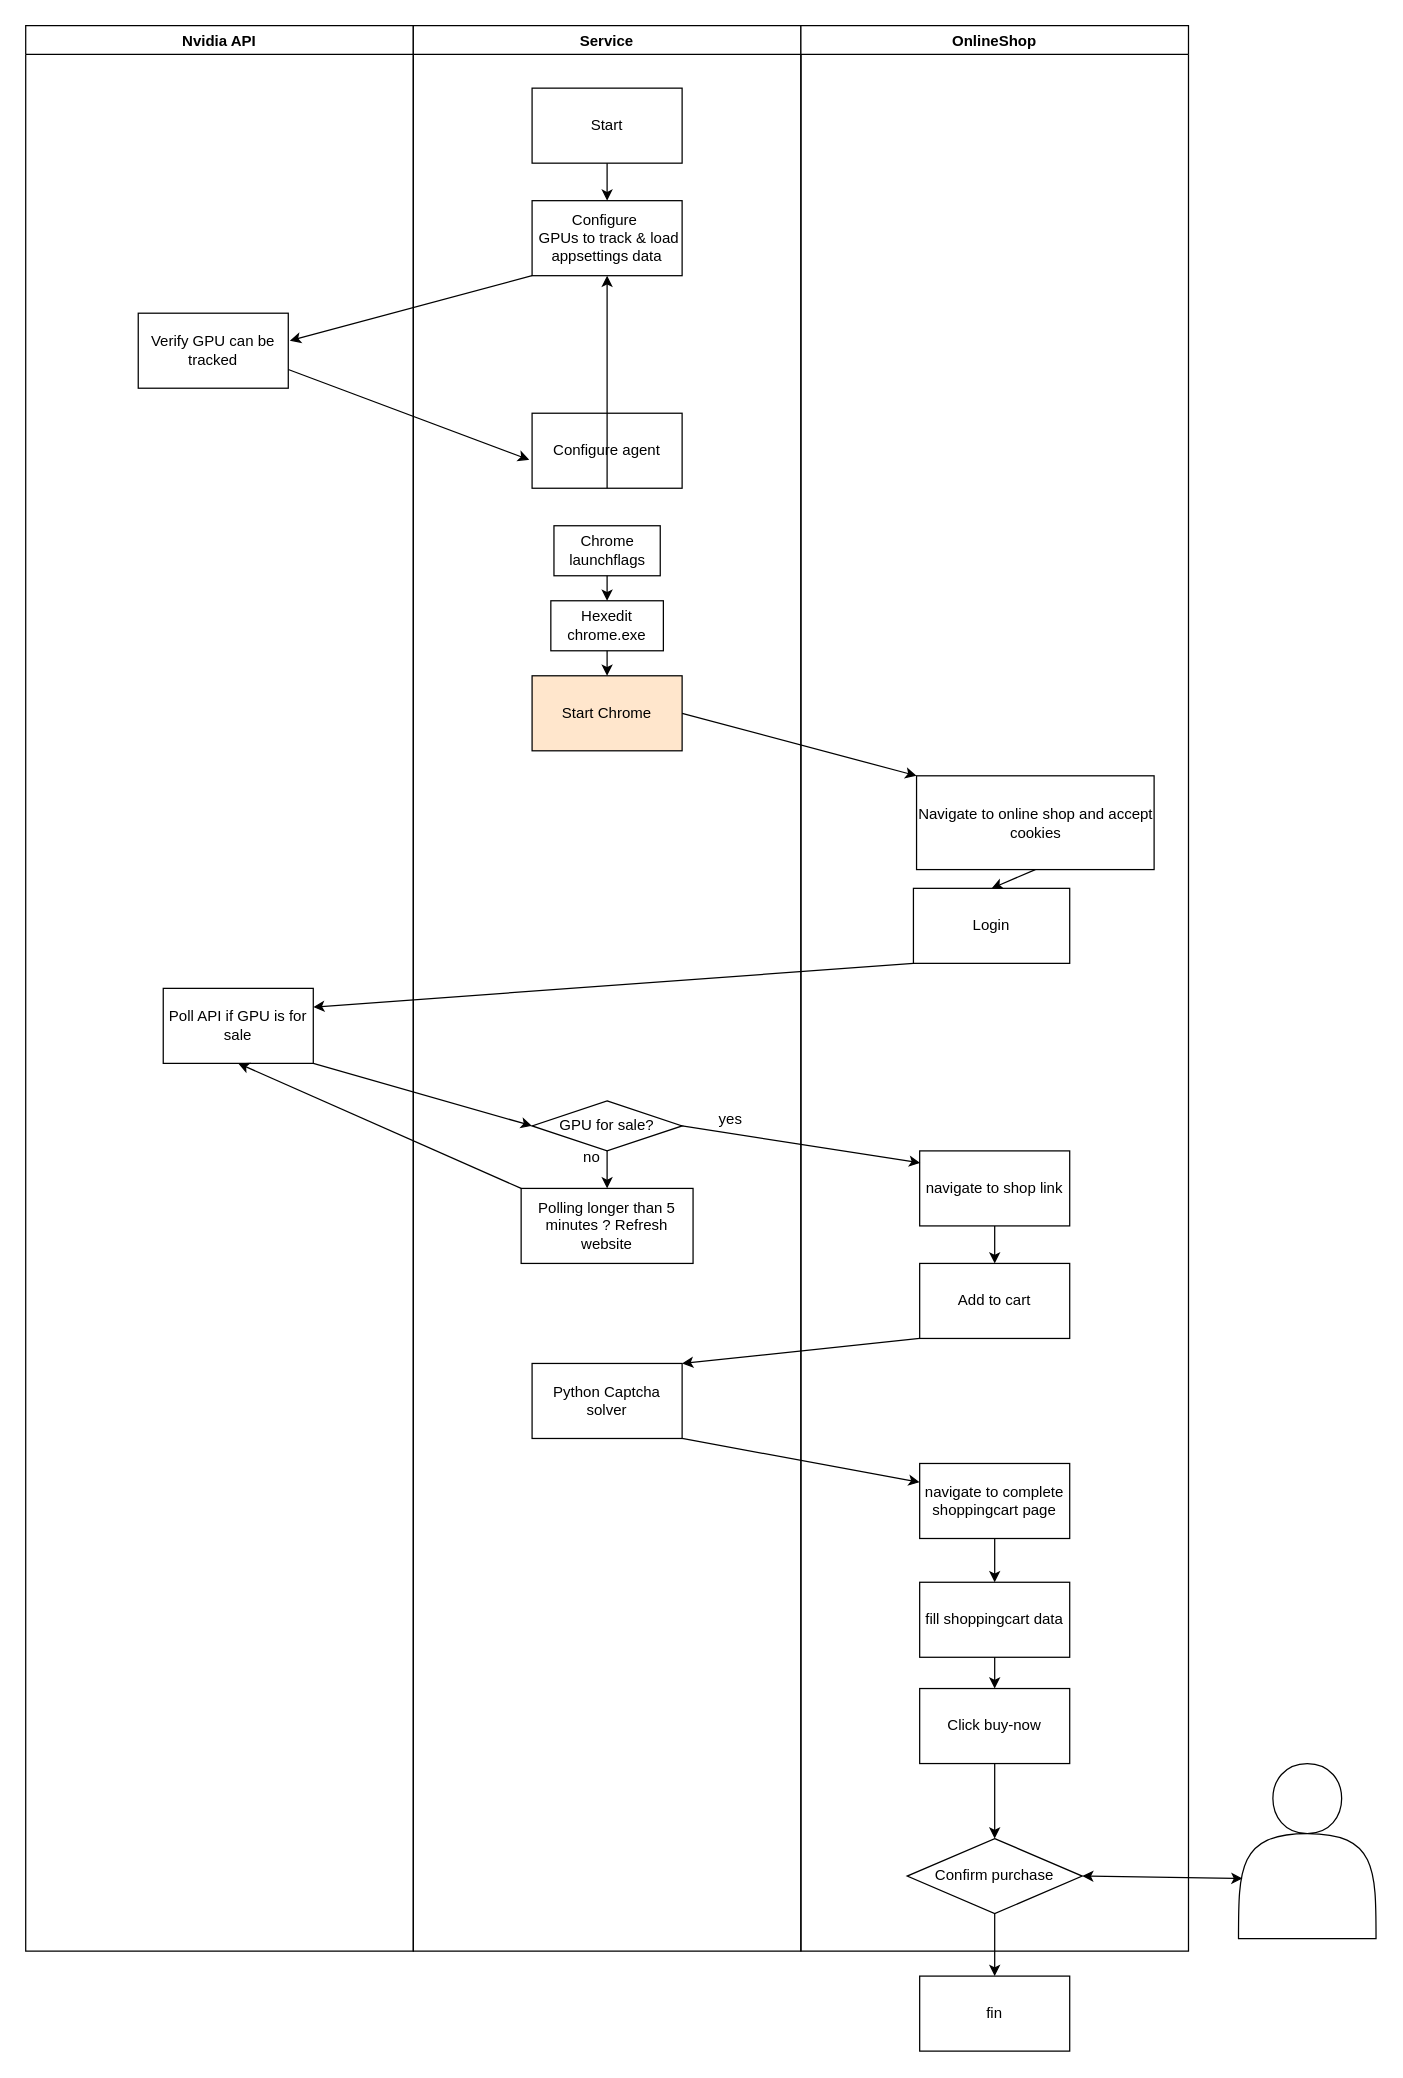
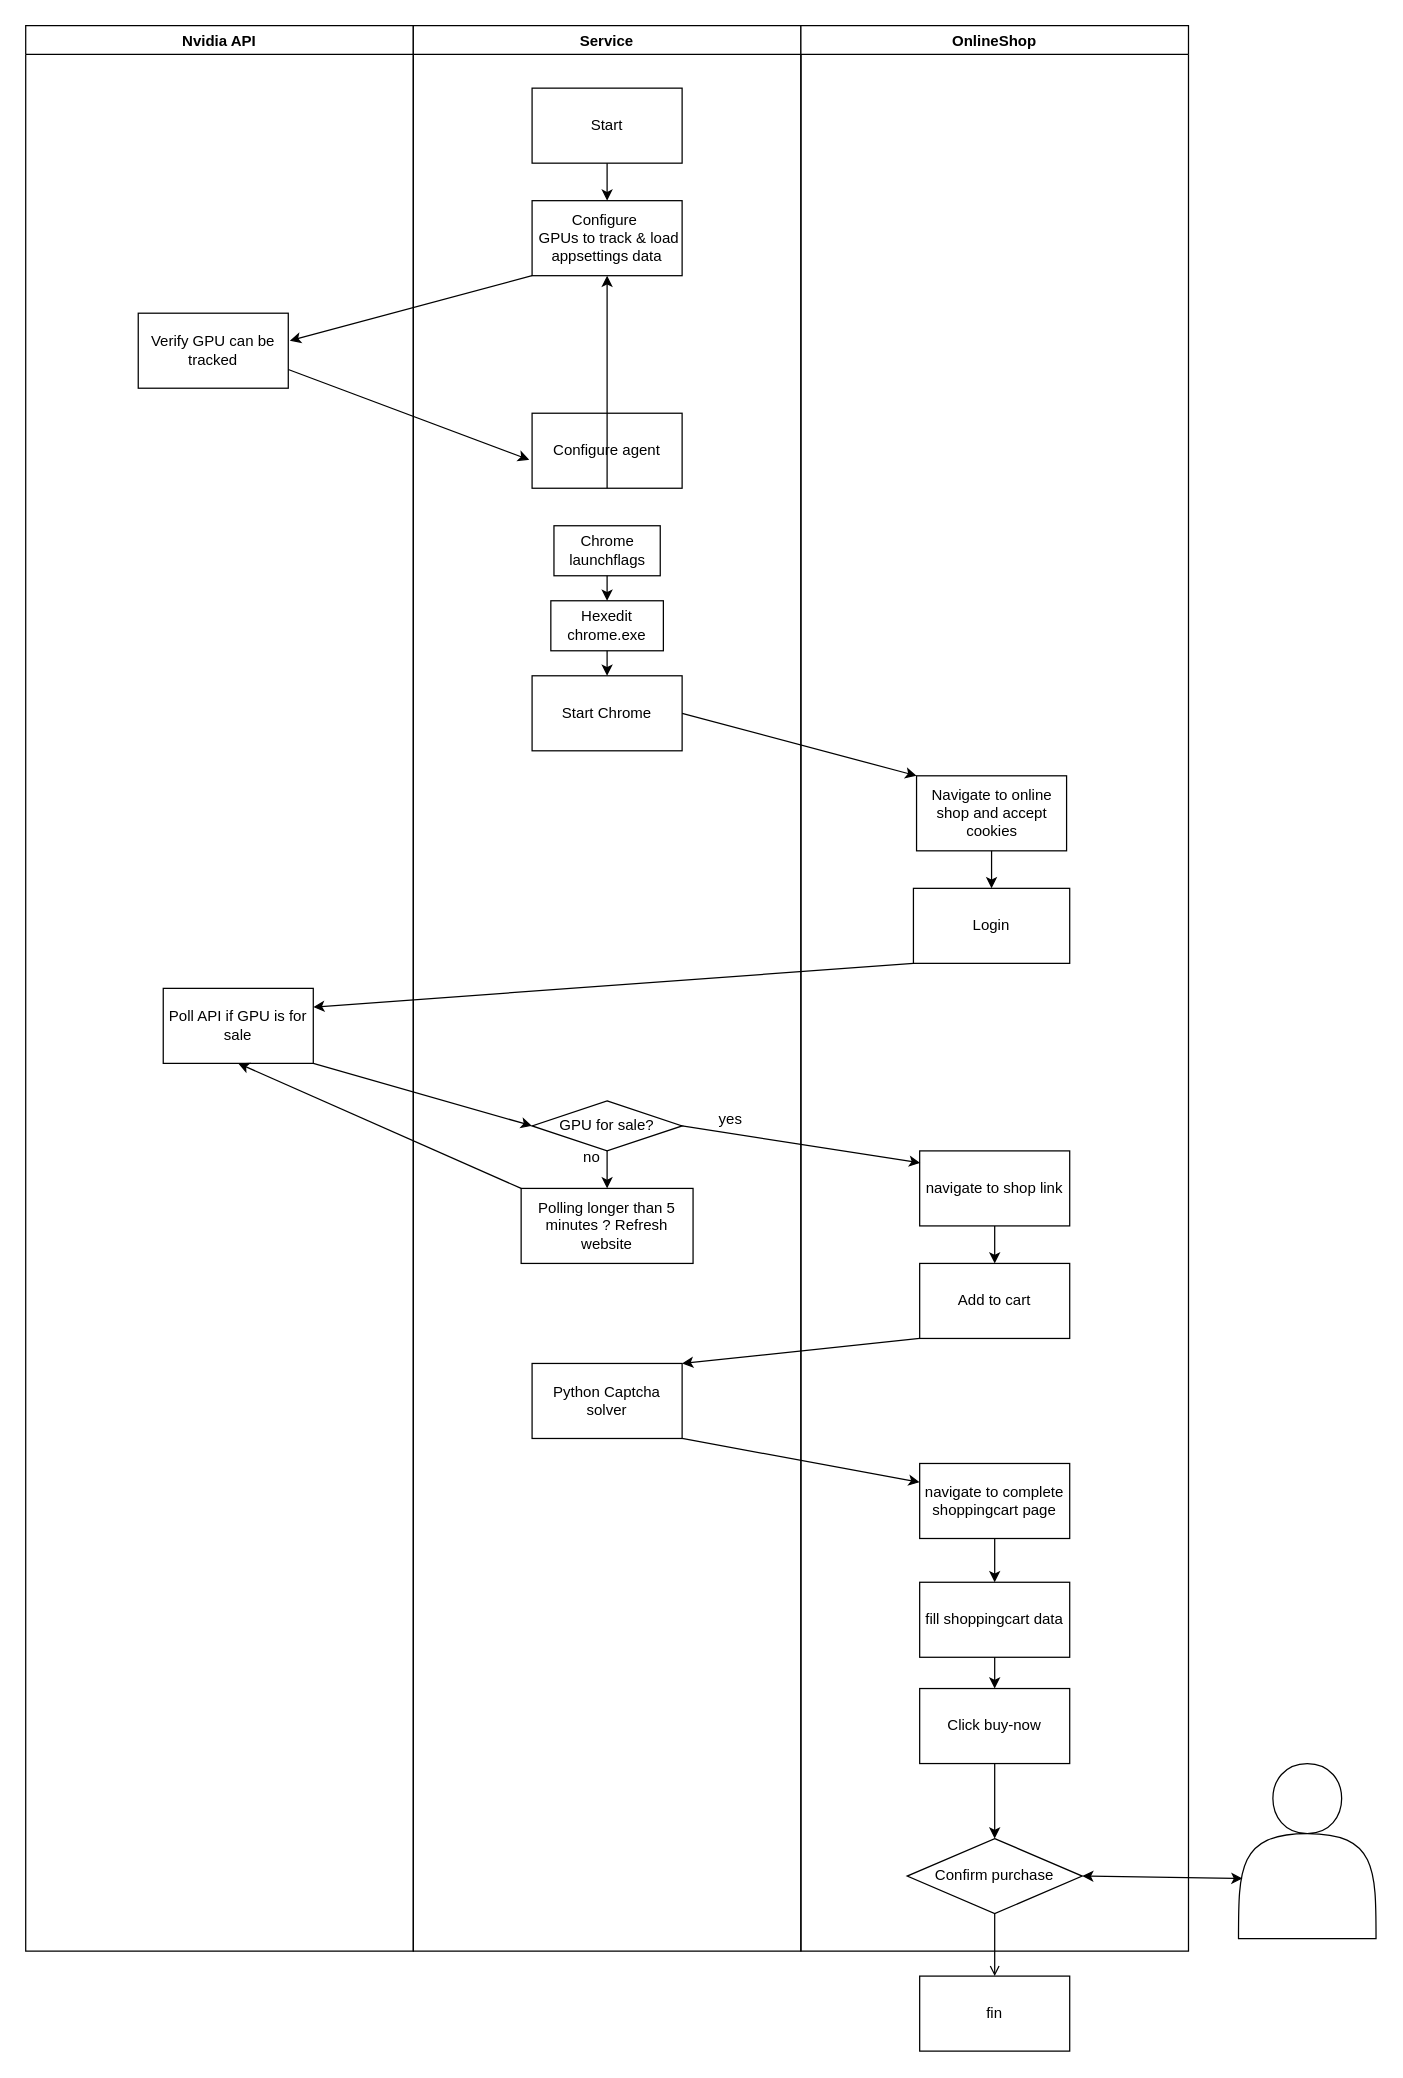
(607, 713) -> (607, 713)
(1035, 823) -> (991, 813)
(994, 1966) -> (994, 1968)
